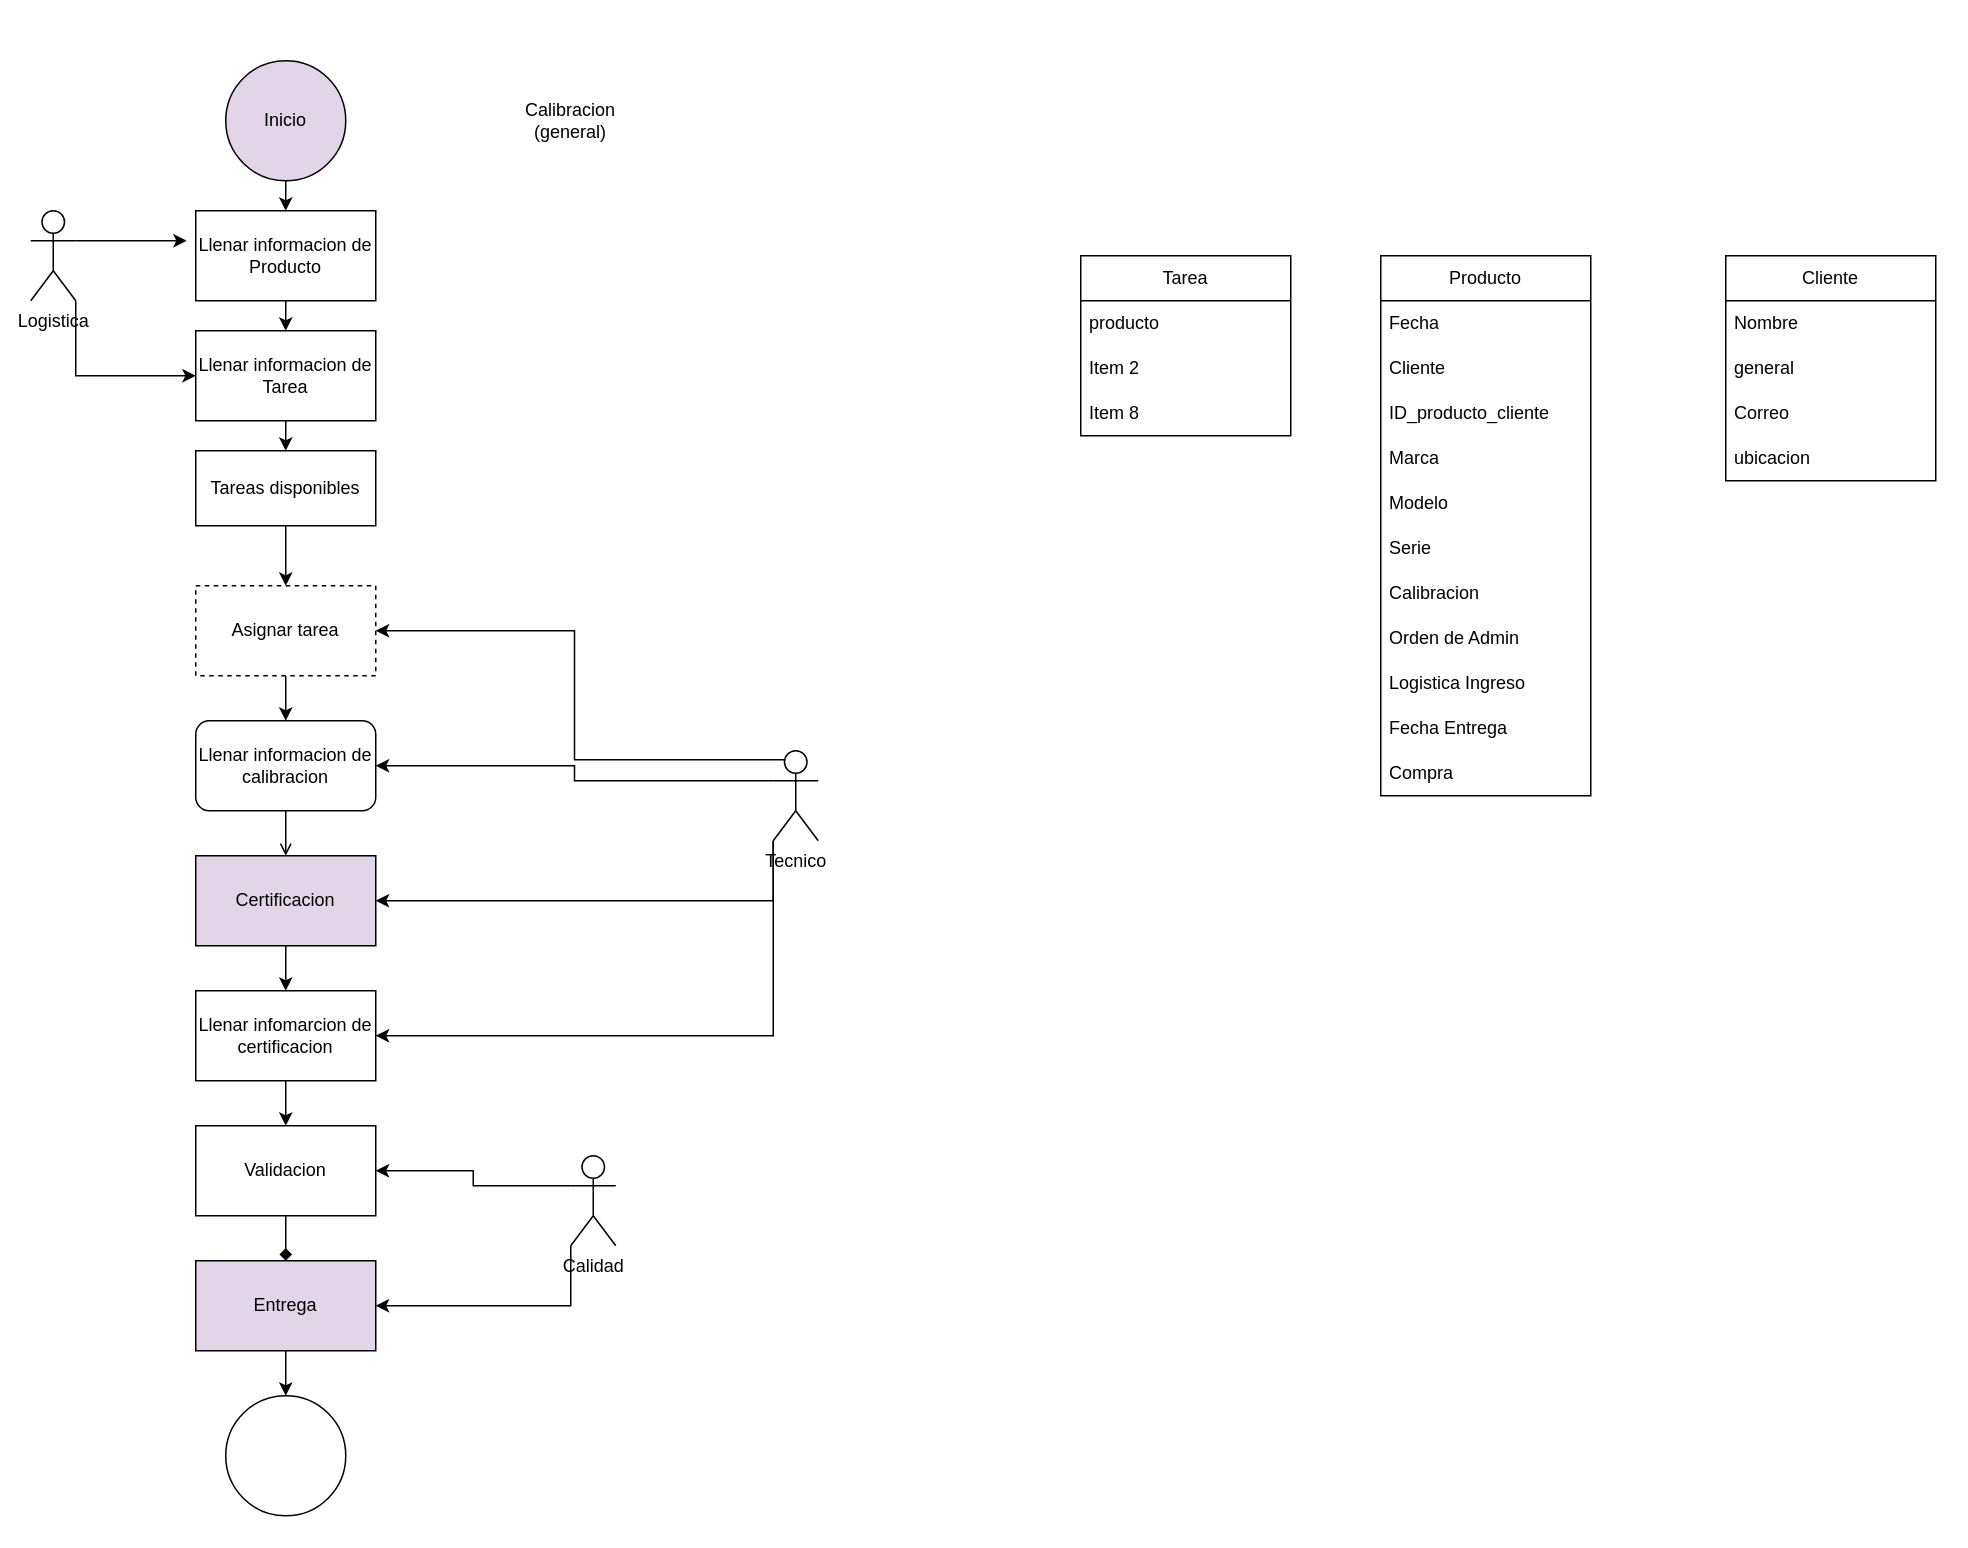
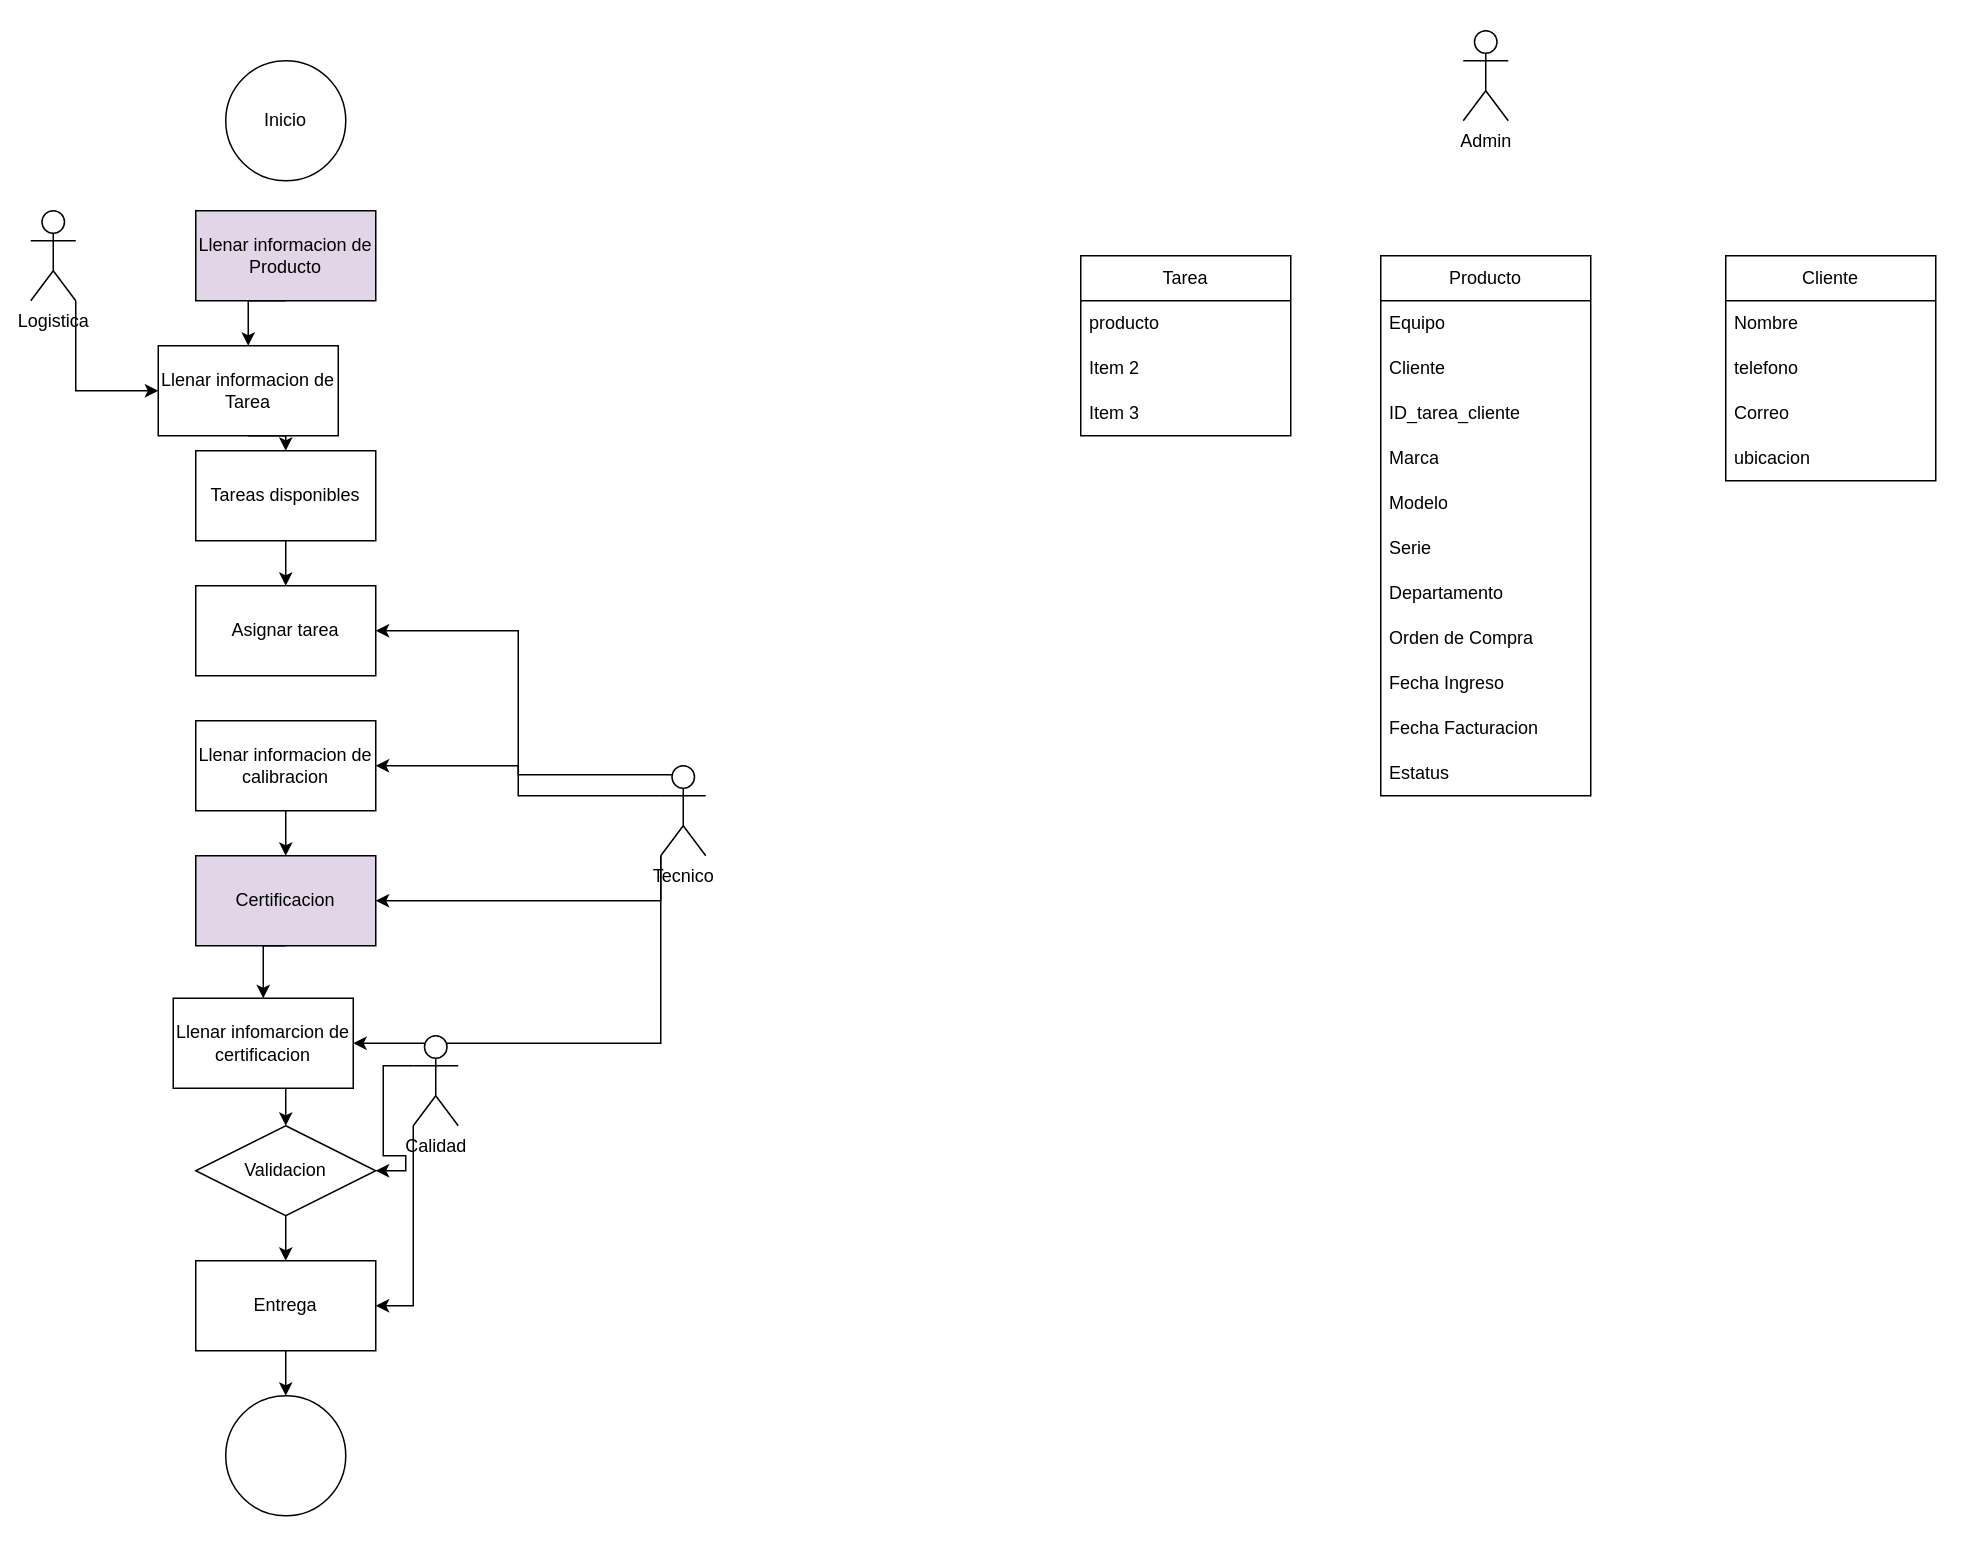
none -> (1486, 76)
(286, 121) -> (286, 121)
(571, 121) -> none
(286, 191) -> none
(127, 241) -> none
(286, 256) -> (286, 256)
(1415, 323) -> (1418, 323)
(1768, 368) -> (1773, 368)
(286, 376) -> (248, 391)
(1118, 413) -> (1118, 413)
(1481, 413) -> (1466, 413)
(286, 488) -> (286, 496)
(1438, 593) -> (1450, 593)
(286, 631) -> (286, 631)
(1453, 638) -> (1461, 638)
(1468, 683) -> (1453, 683)
(286, 693) -> none
(1453, 728) -> (1471, 728)
(286, 766) -> (286, 766)
(1420, 773) -> (1425, 773)
(796, 796) -> (683, 811)
(286, 846) -> (286, 844)
(286, 1036) -> (263, 1043)
(286, 1171) -> (286, 1171)
(593, 1201) -> (436, 1081)
(286, 1248) -> (286, 1249)
(286, 1306) -> (286, 1306)
